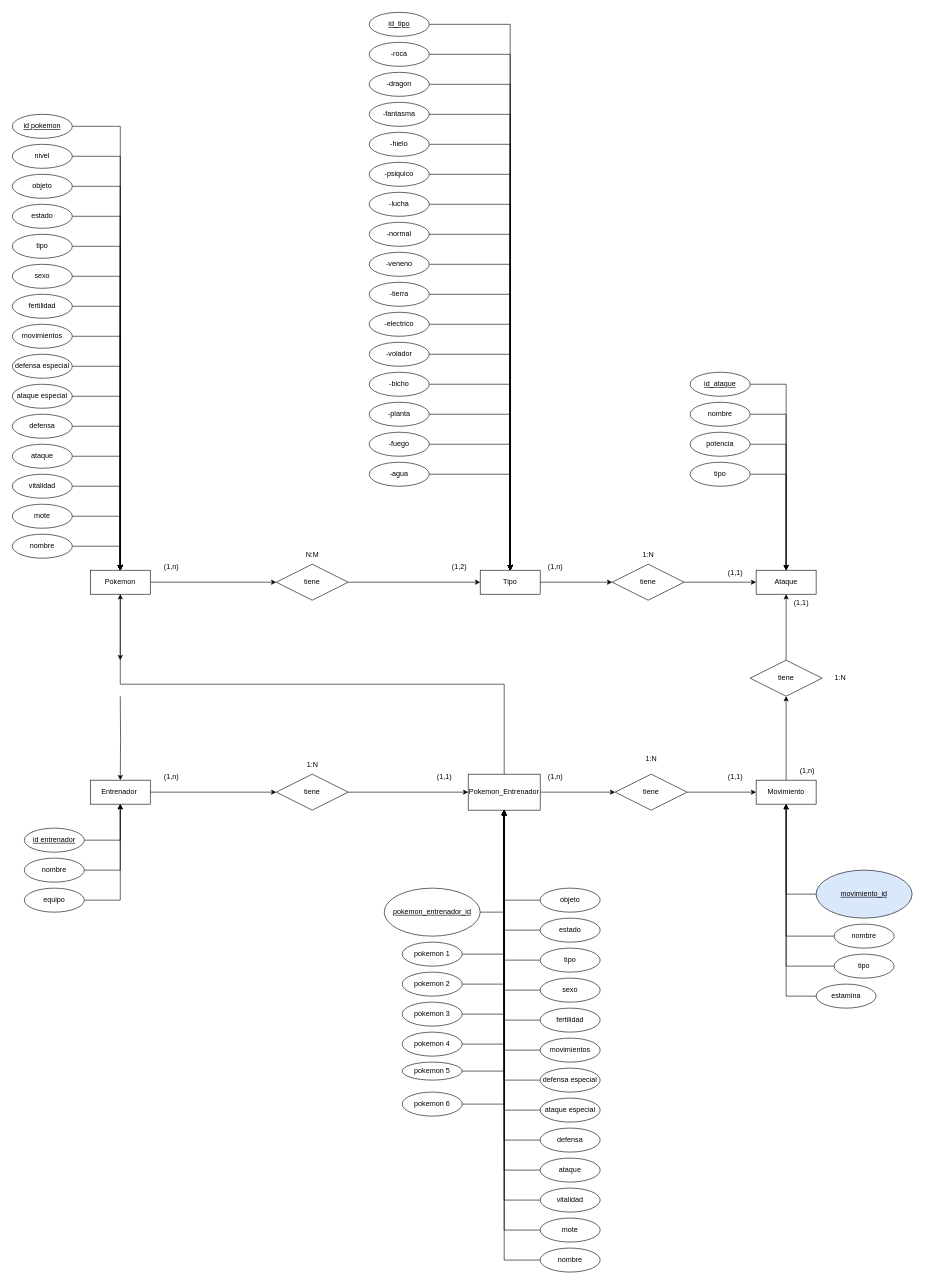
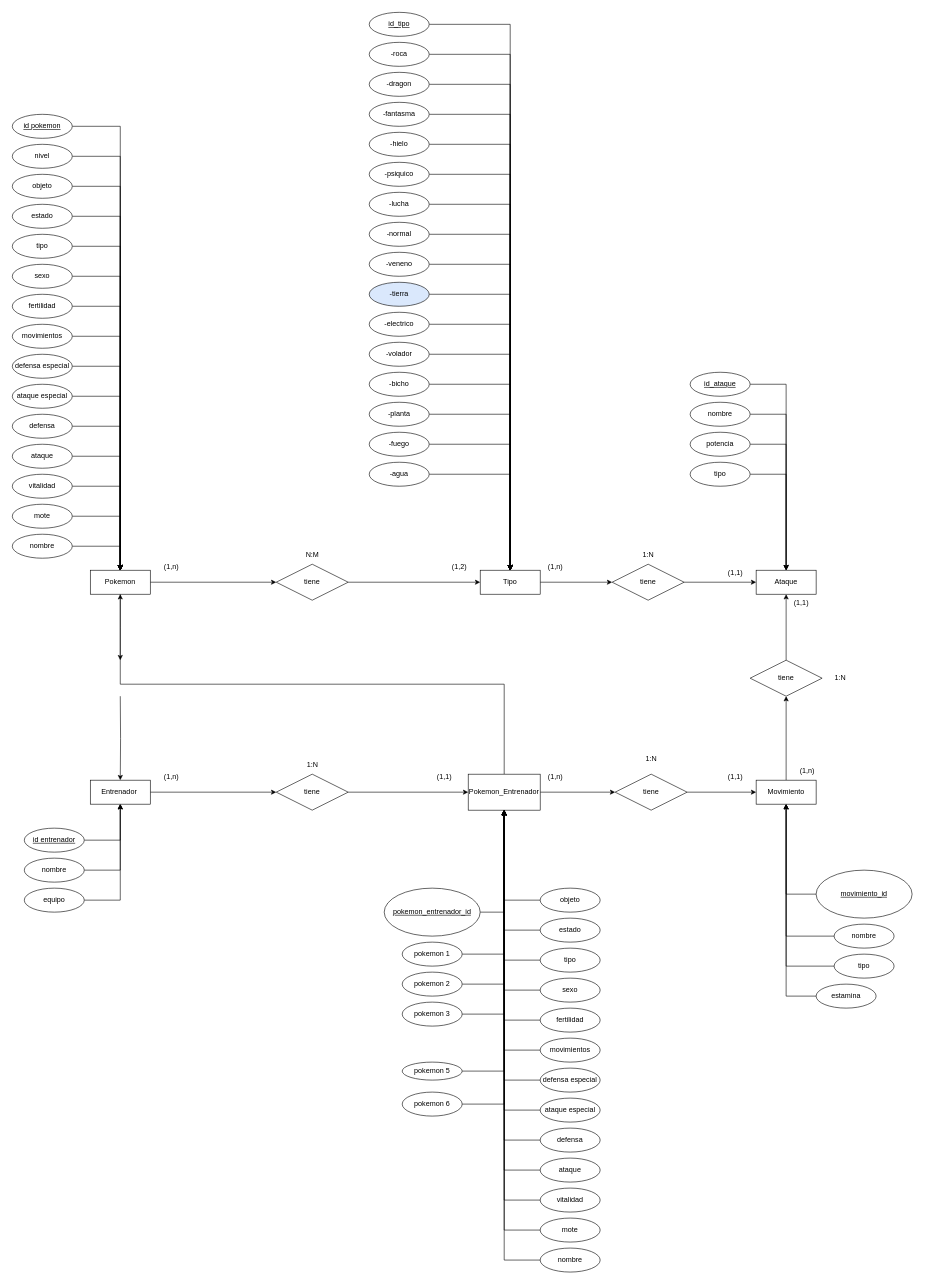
(399, 294) -> (399, 294)
(864, 894) -> (864, 894)
(432, 1044) -> none
(482, 1044) -> none
